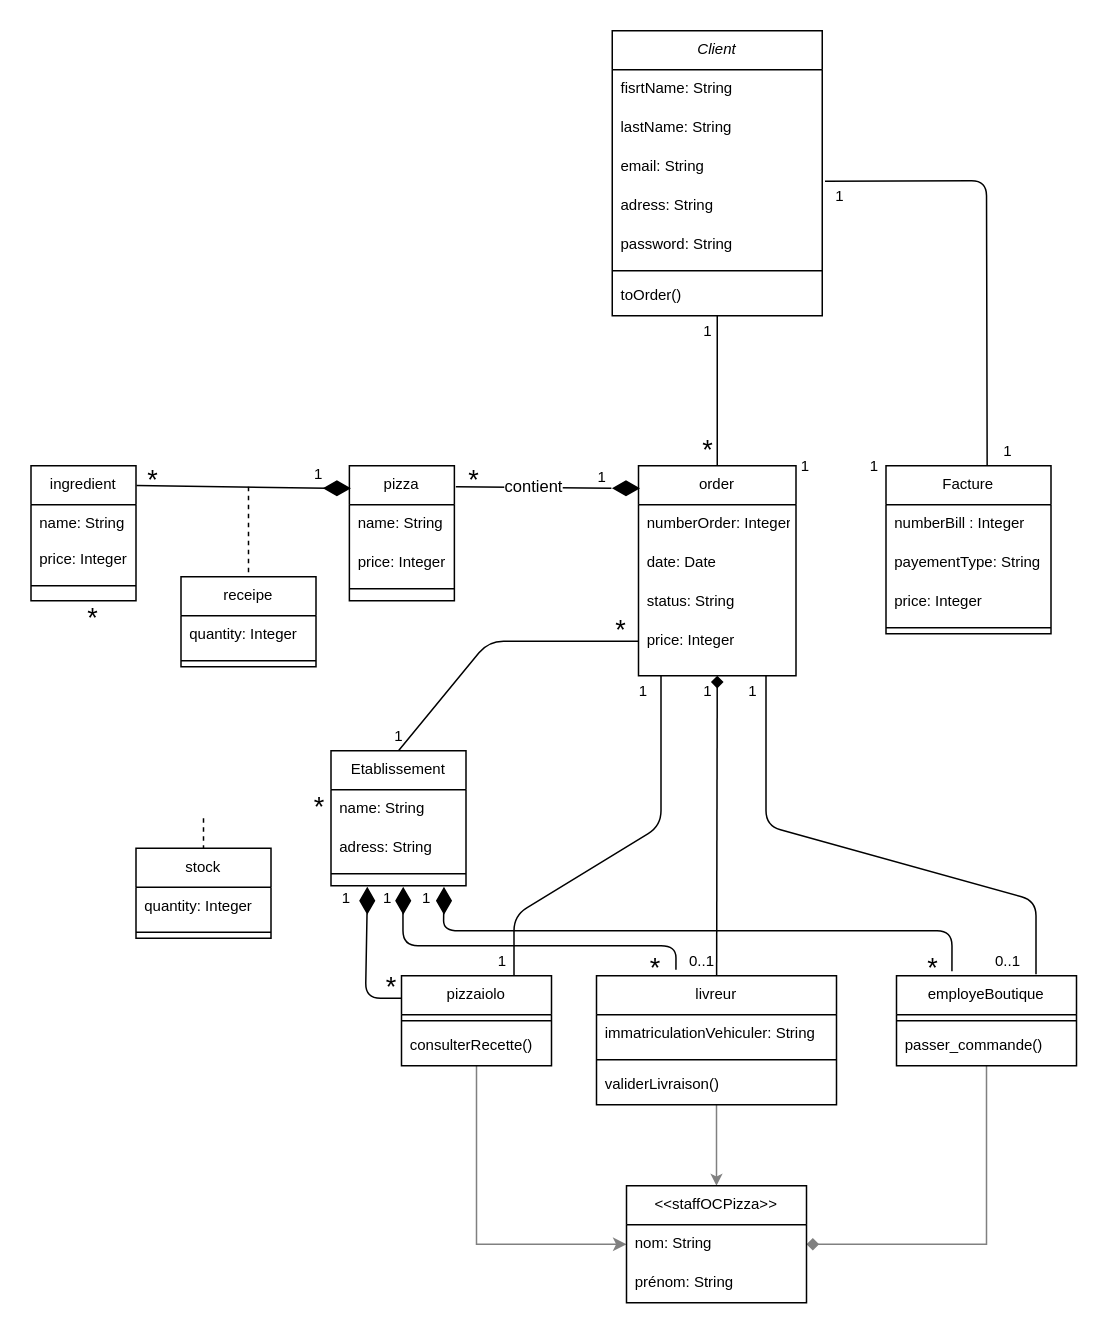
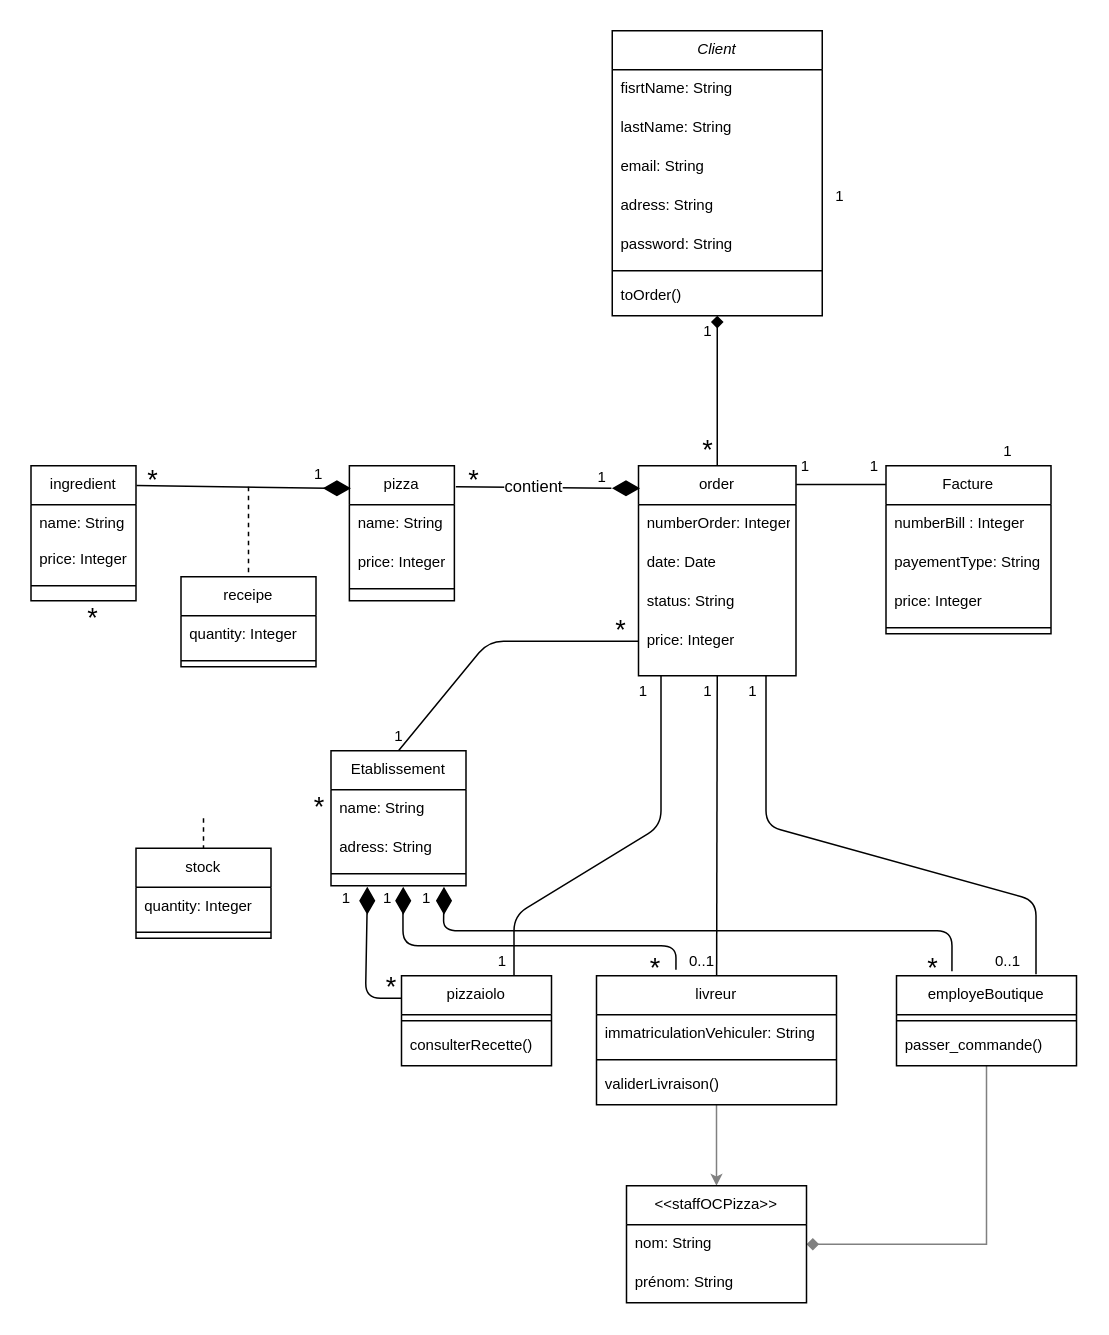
(986, 247) -> none
(717, 323) -> (717, 328)
none -> (840, 484)
(717, 688) -> (717, 683)
(476, 1226) -> none
